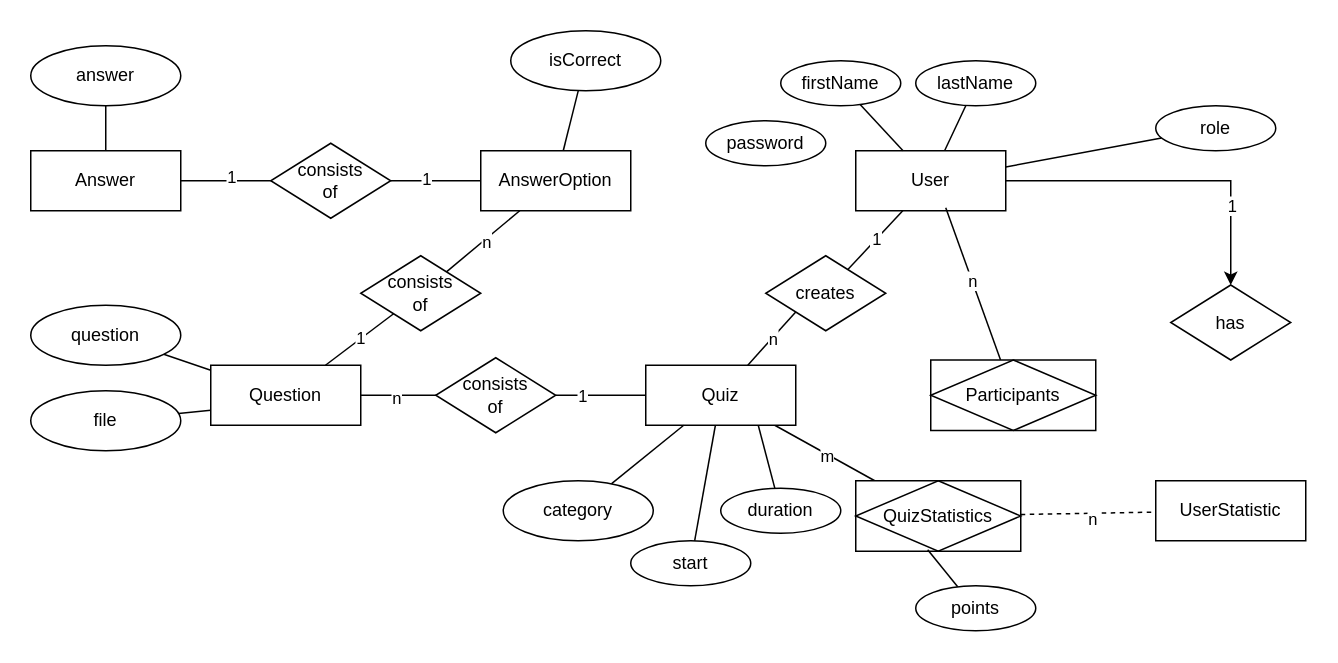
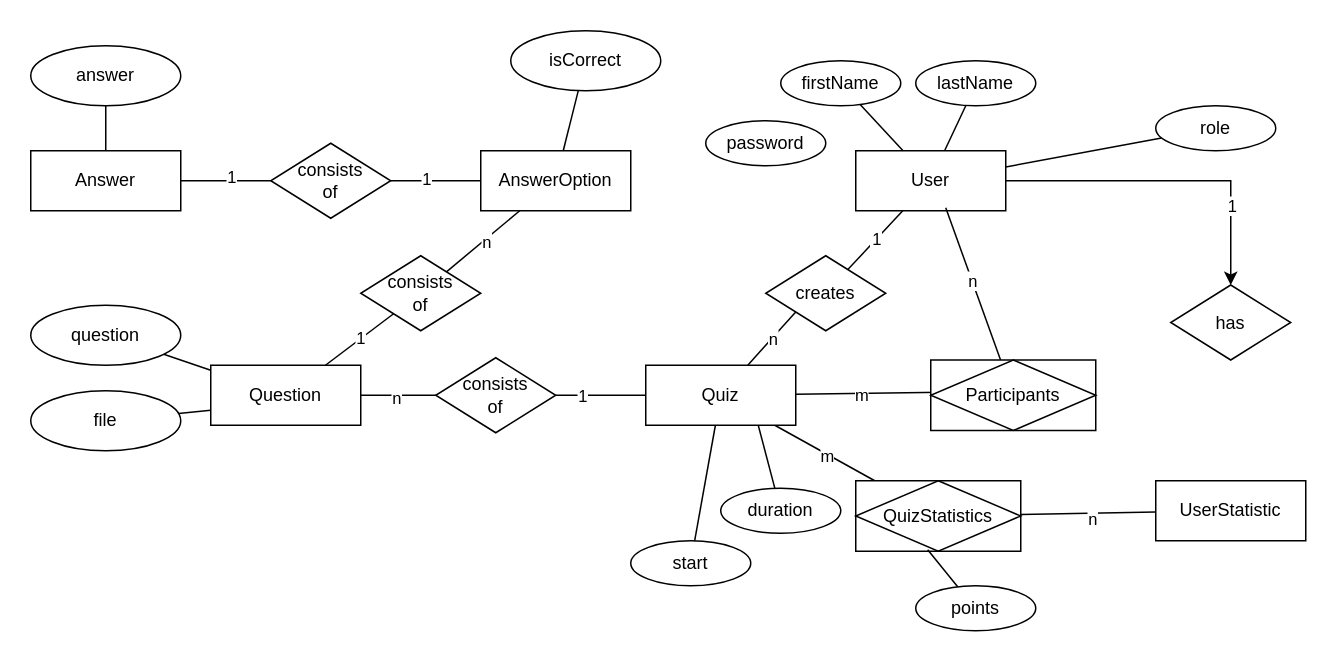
none -> (863, 393)
(647, 455) -> none
(578, 511) -> none
(1054, 514) -> (1054, 514)
